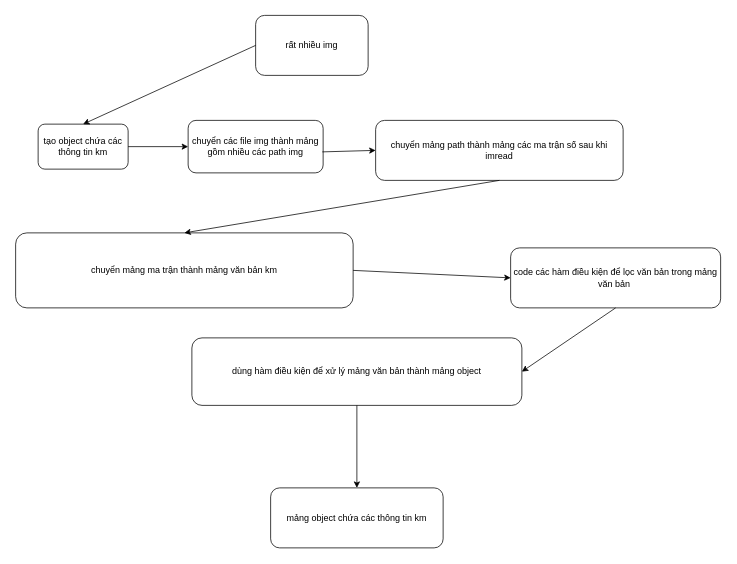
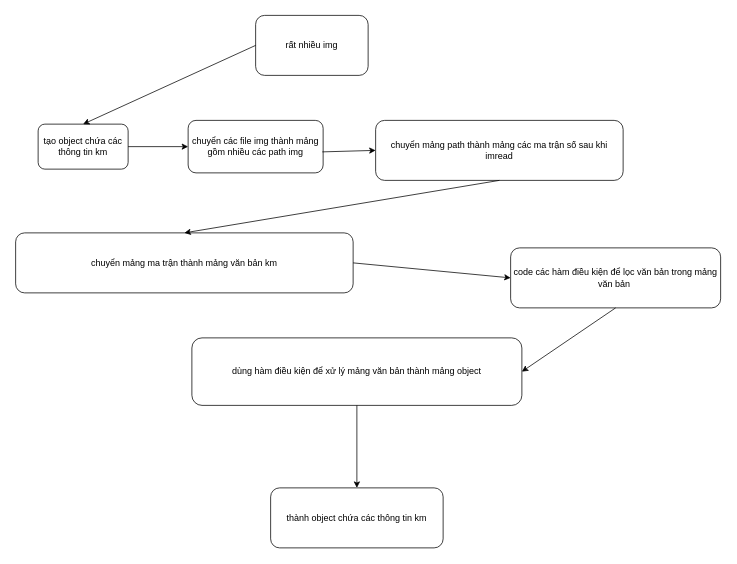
(184, 270) -> (184, 263)
(357, 518) -> (357, 518)
